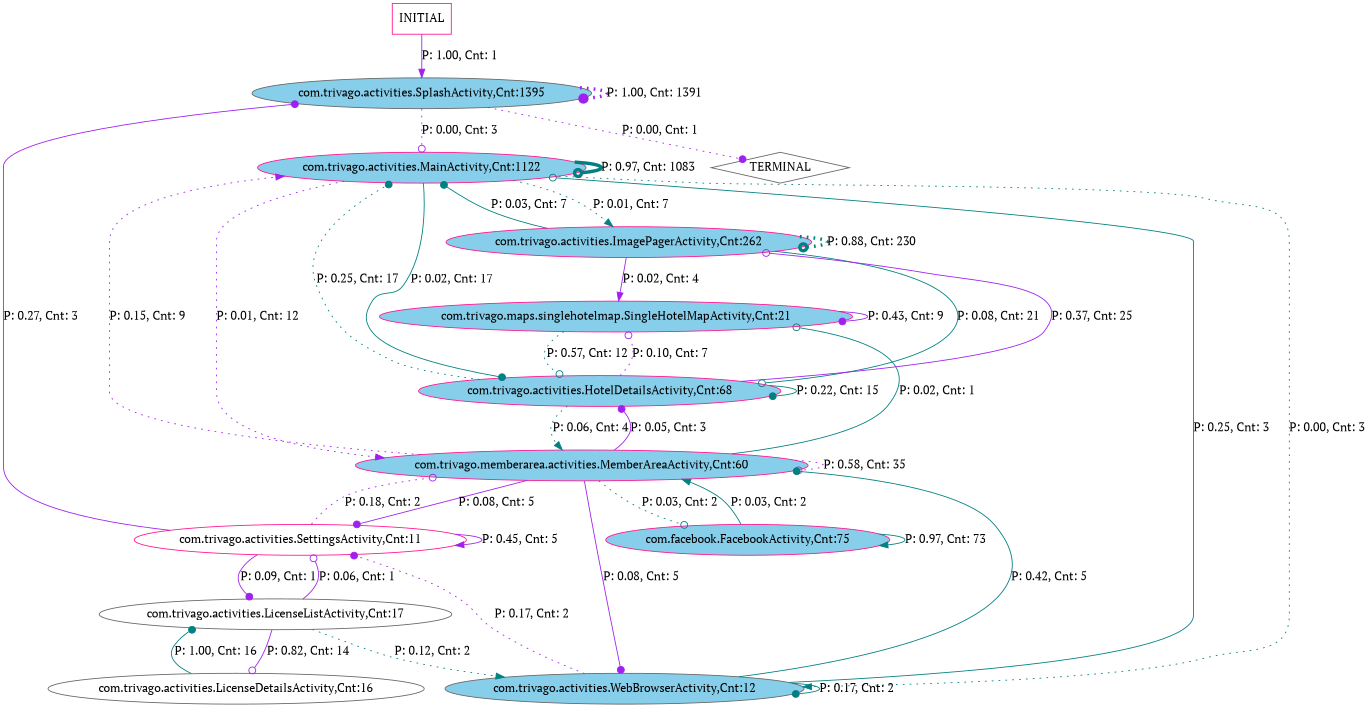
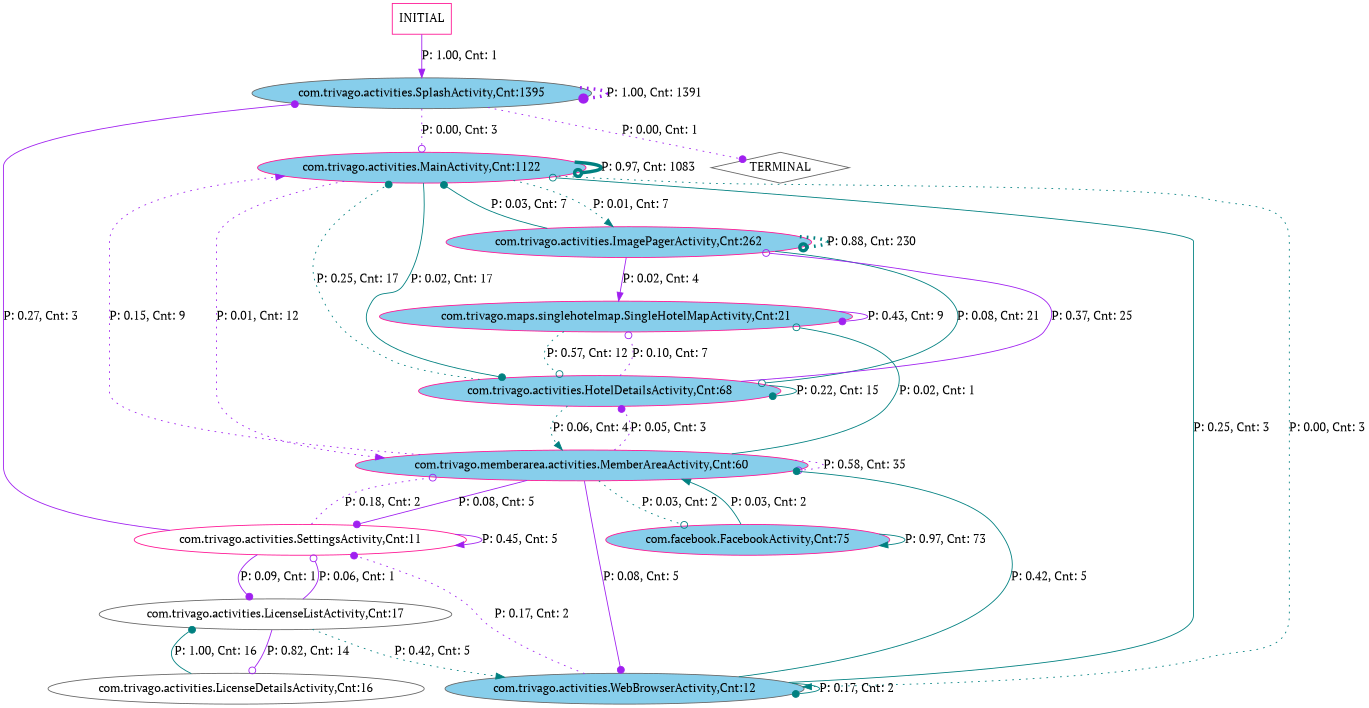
(630, 433) -> (630, 433)
(432, 652) -> (432, 652)
